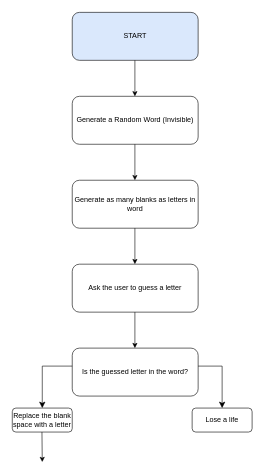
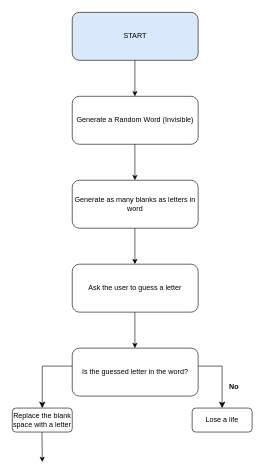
none -> (234, 387)
